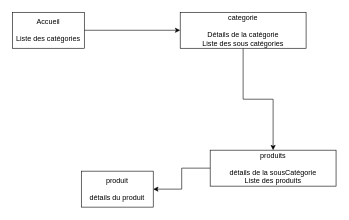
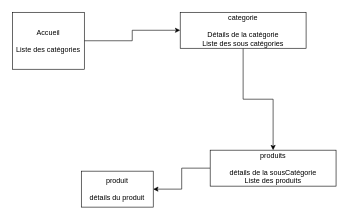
(48, 30) -> (48, 41)
